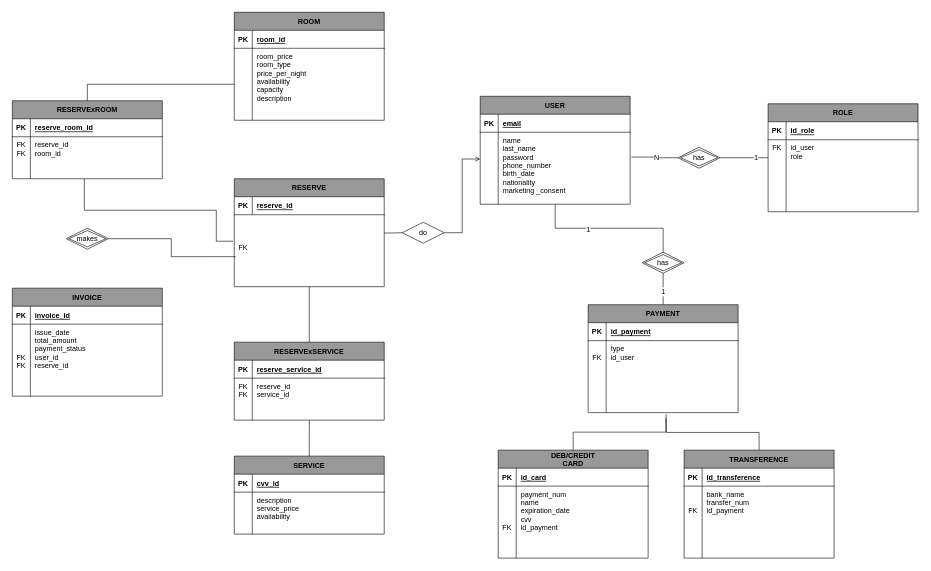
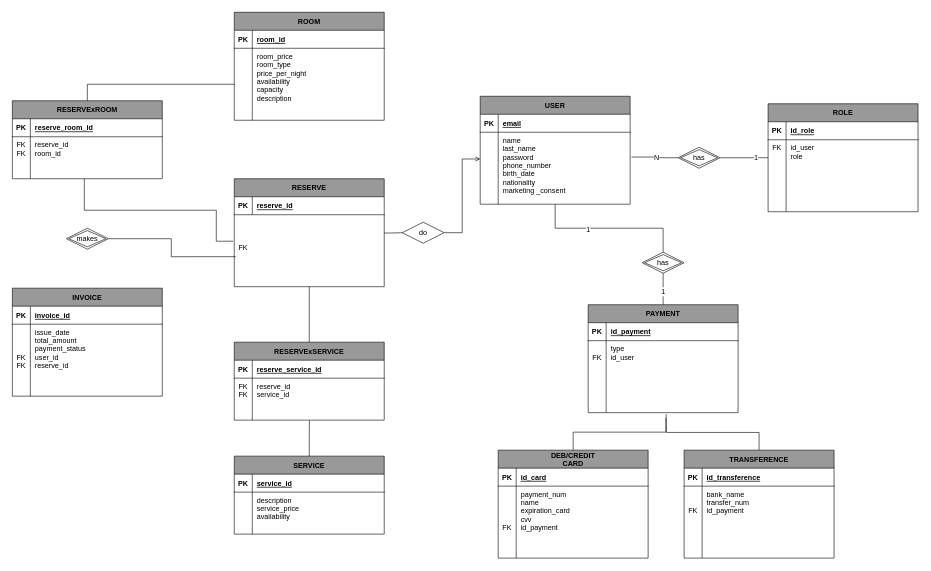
(268, 484) -> (275, 484)
(543, 494) -> (543, 494)
